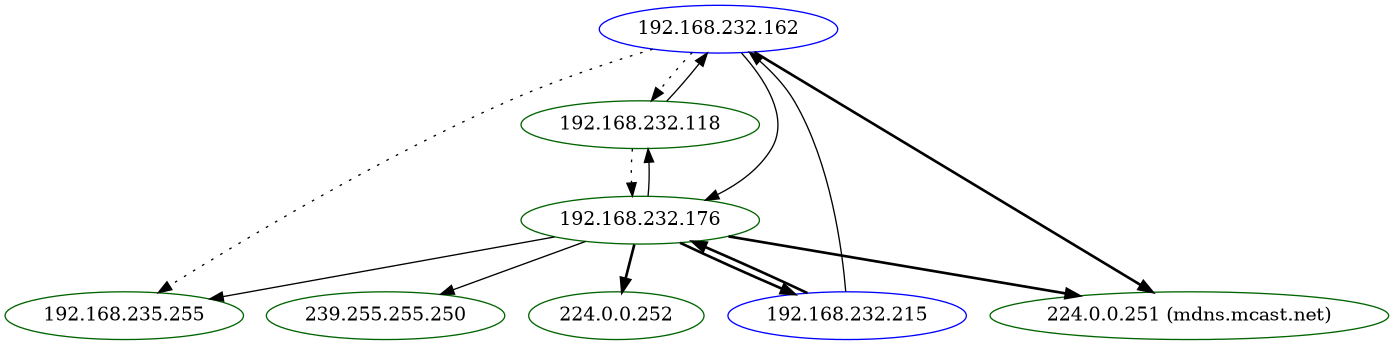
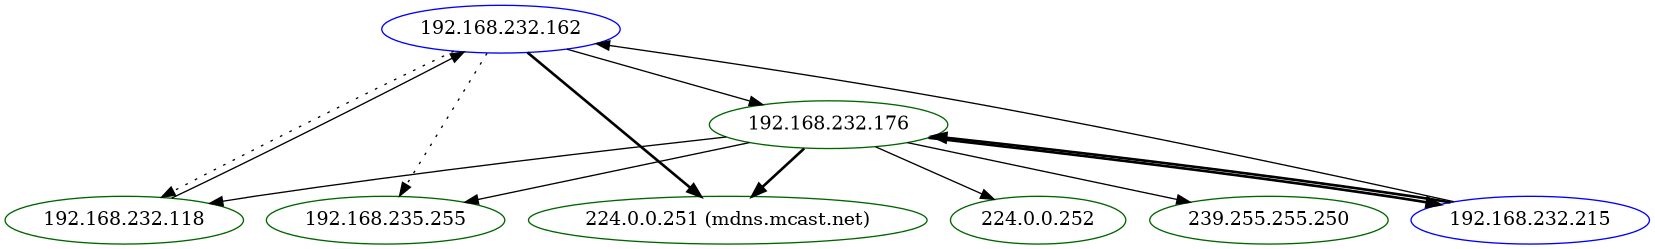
(631, 166) -> none
(630, 262) -> (929, 170)
